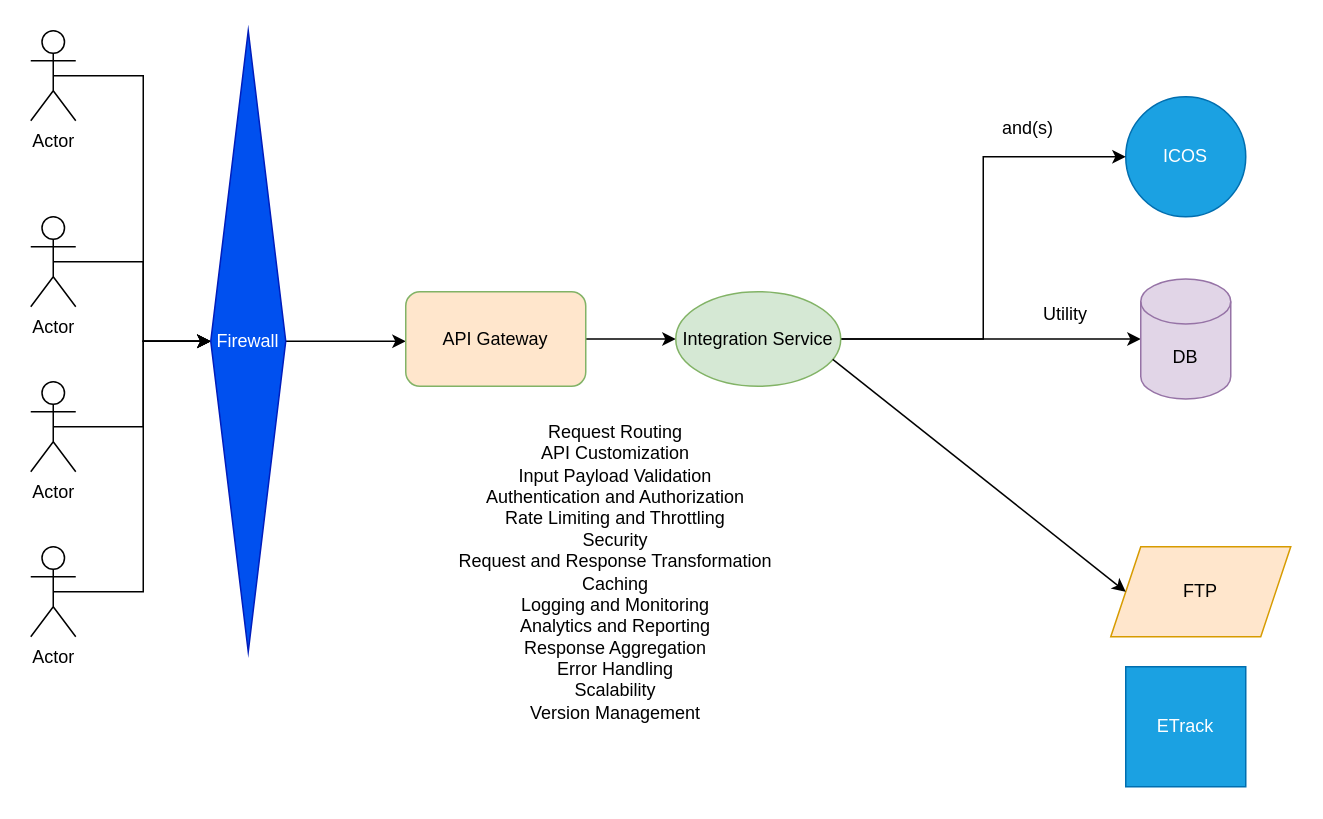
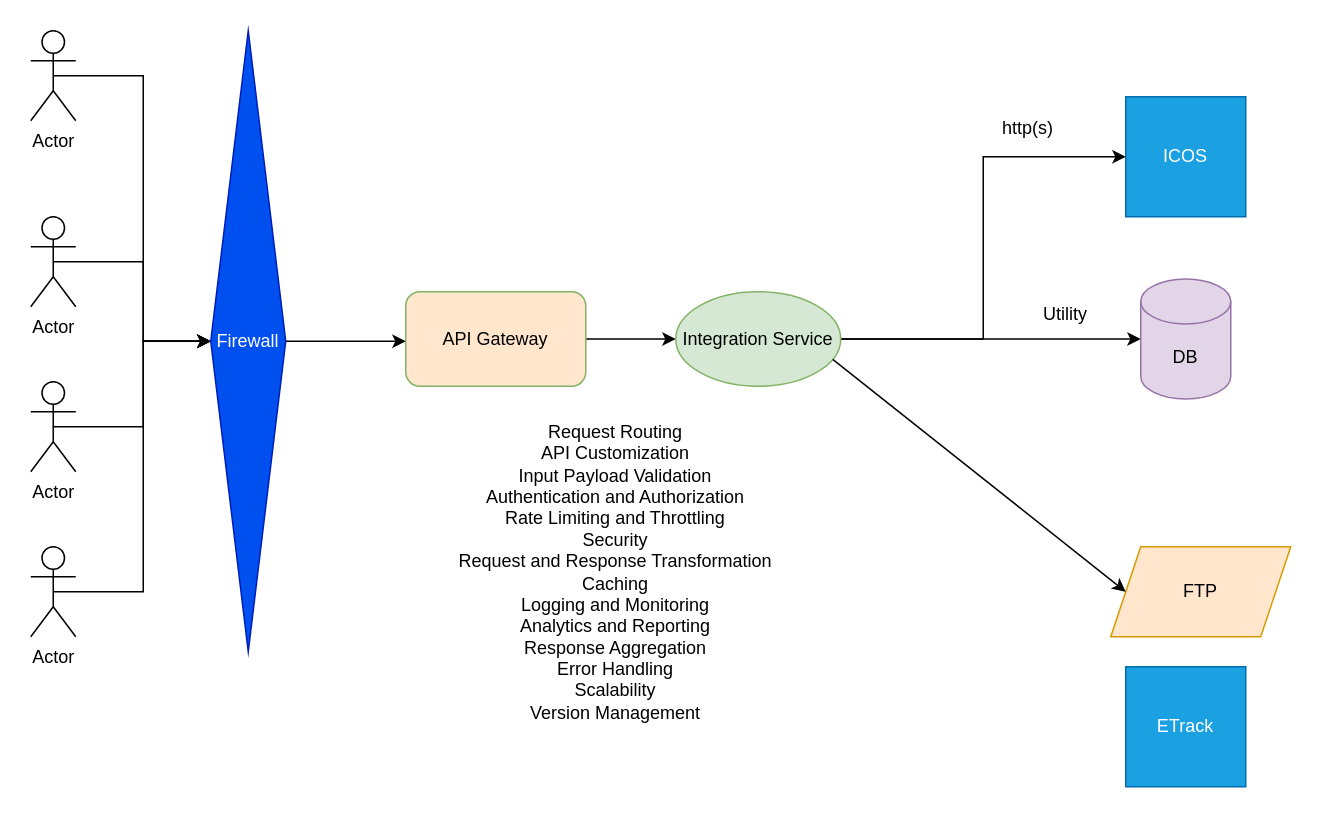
(1028, 128) -> (1028, 128)
(1186, 157) -> (1186, 157)
